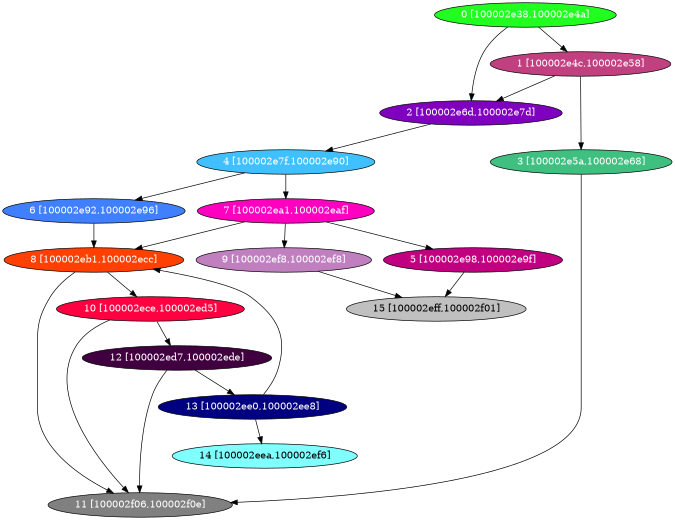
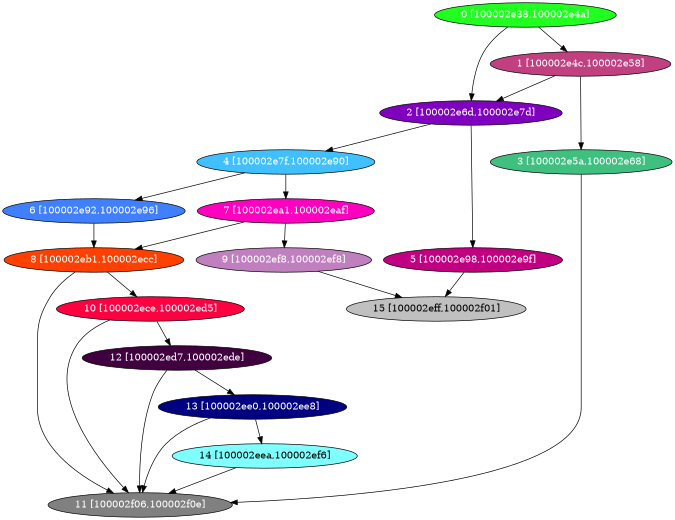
(376, 235) -> (472, 183)
(258, 303) -> (167, 442)
none -> (206, 479)
